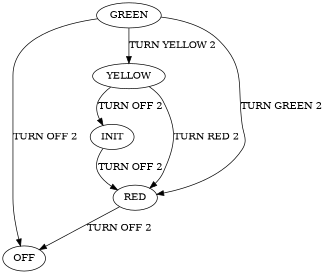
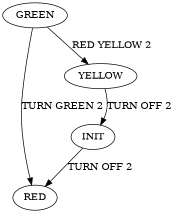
(173, 46) -> (112, 46)
(173, 133) -> none
(24, 258) -> none
